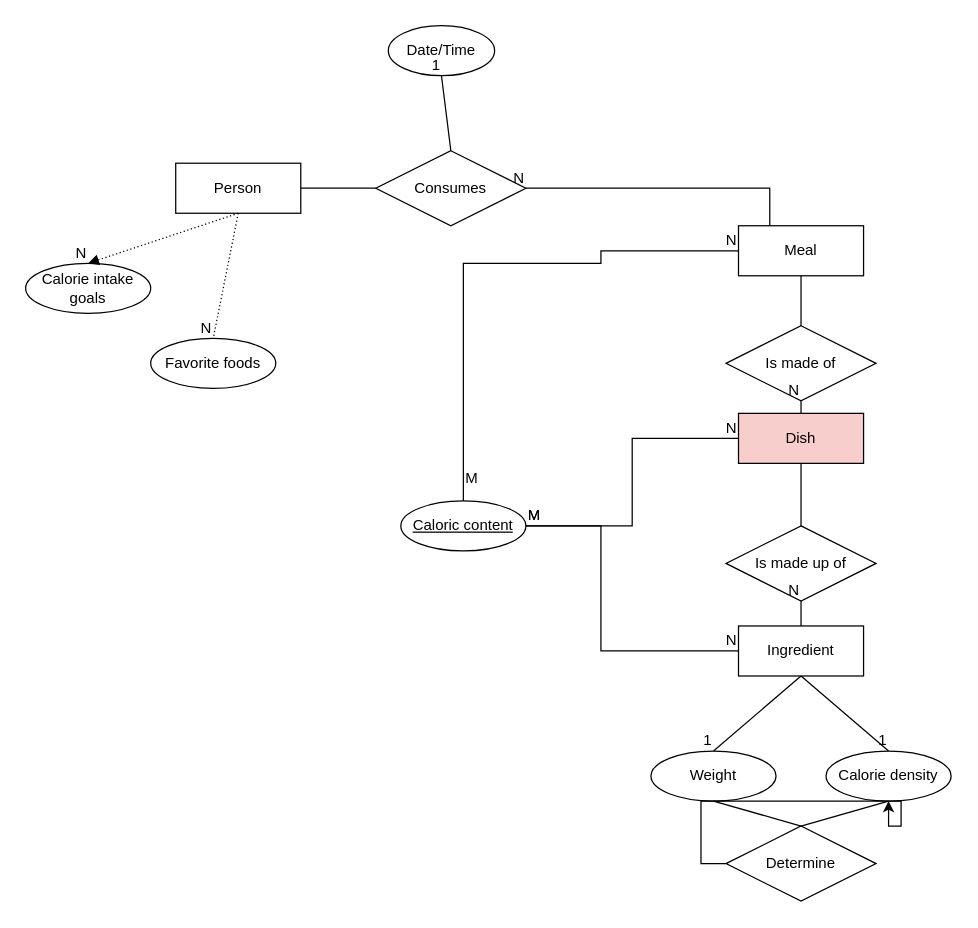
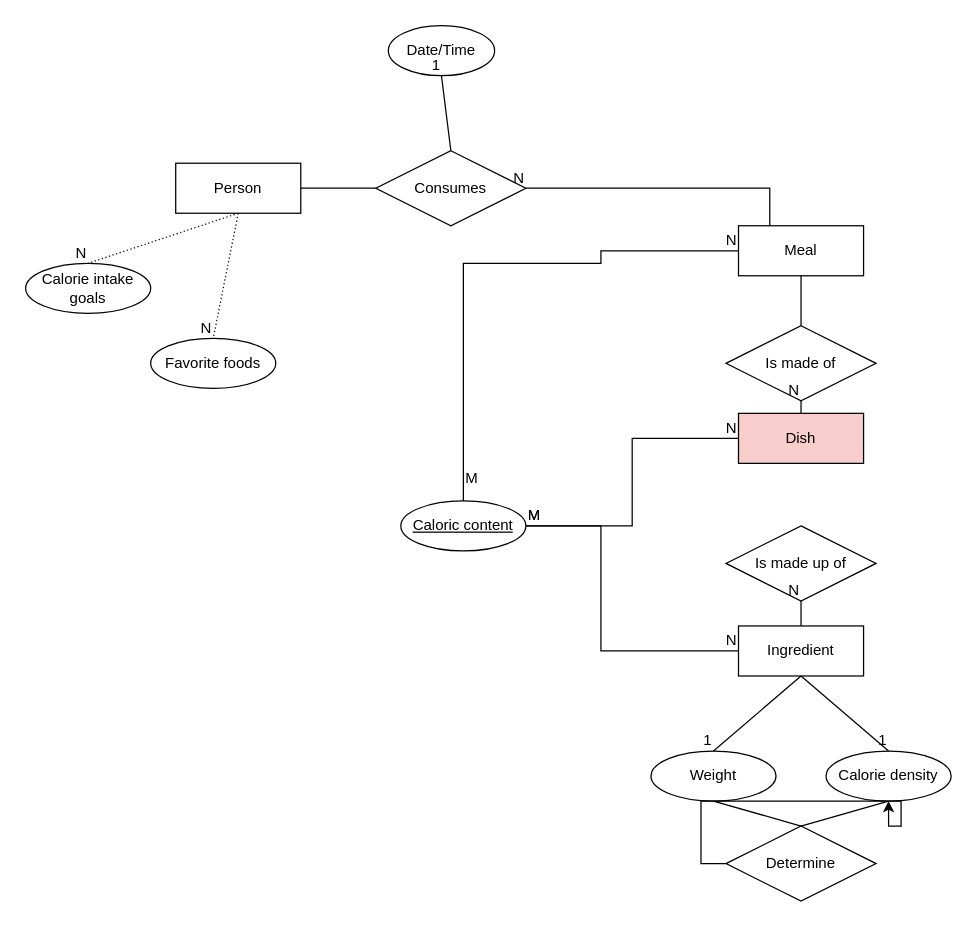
(99, 260) -> (95, 261)
(801, 494) -> none
